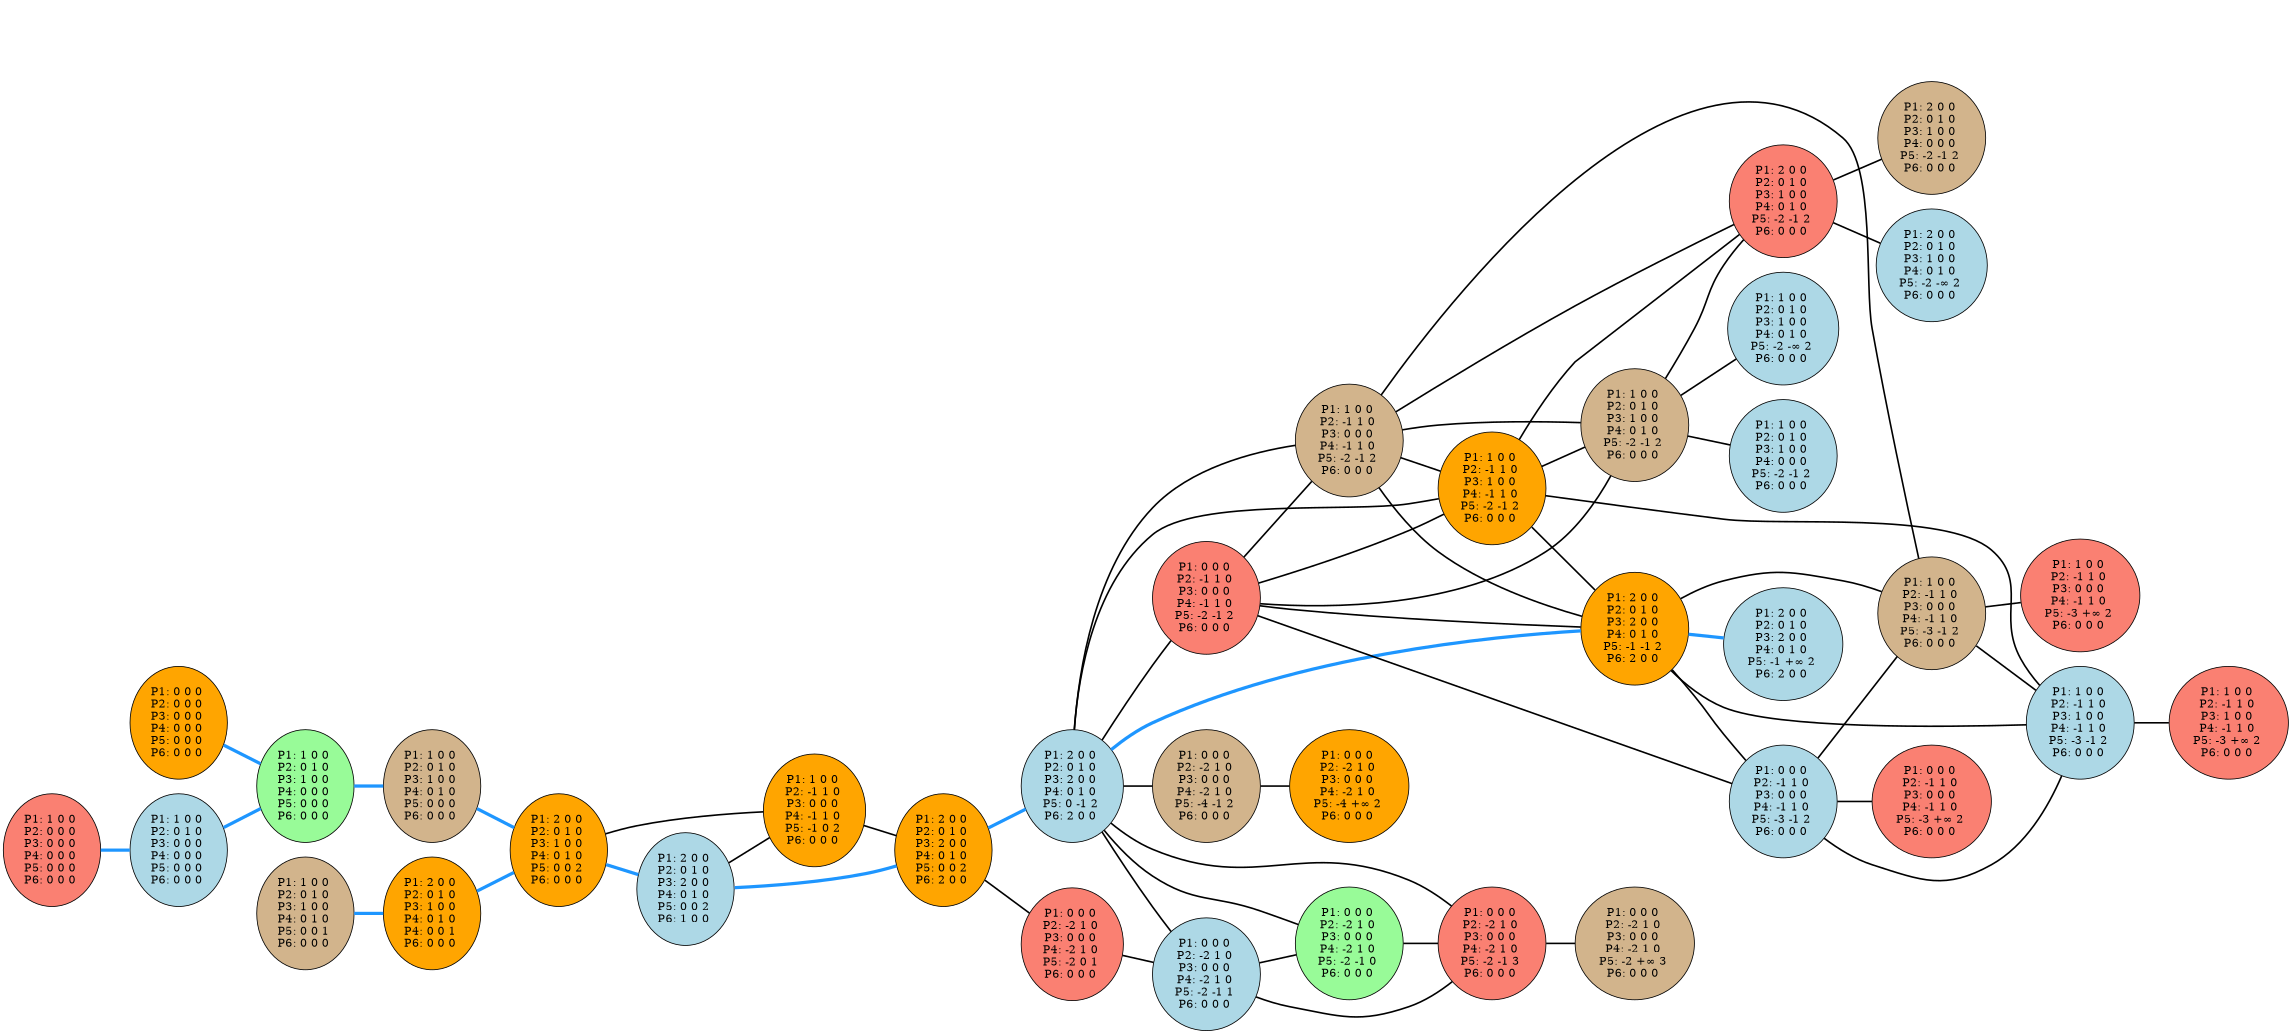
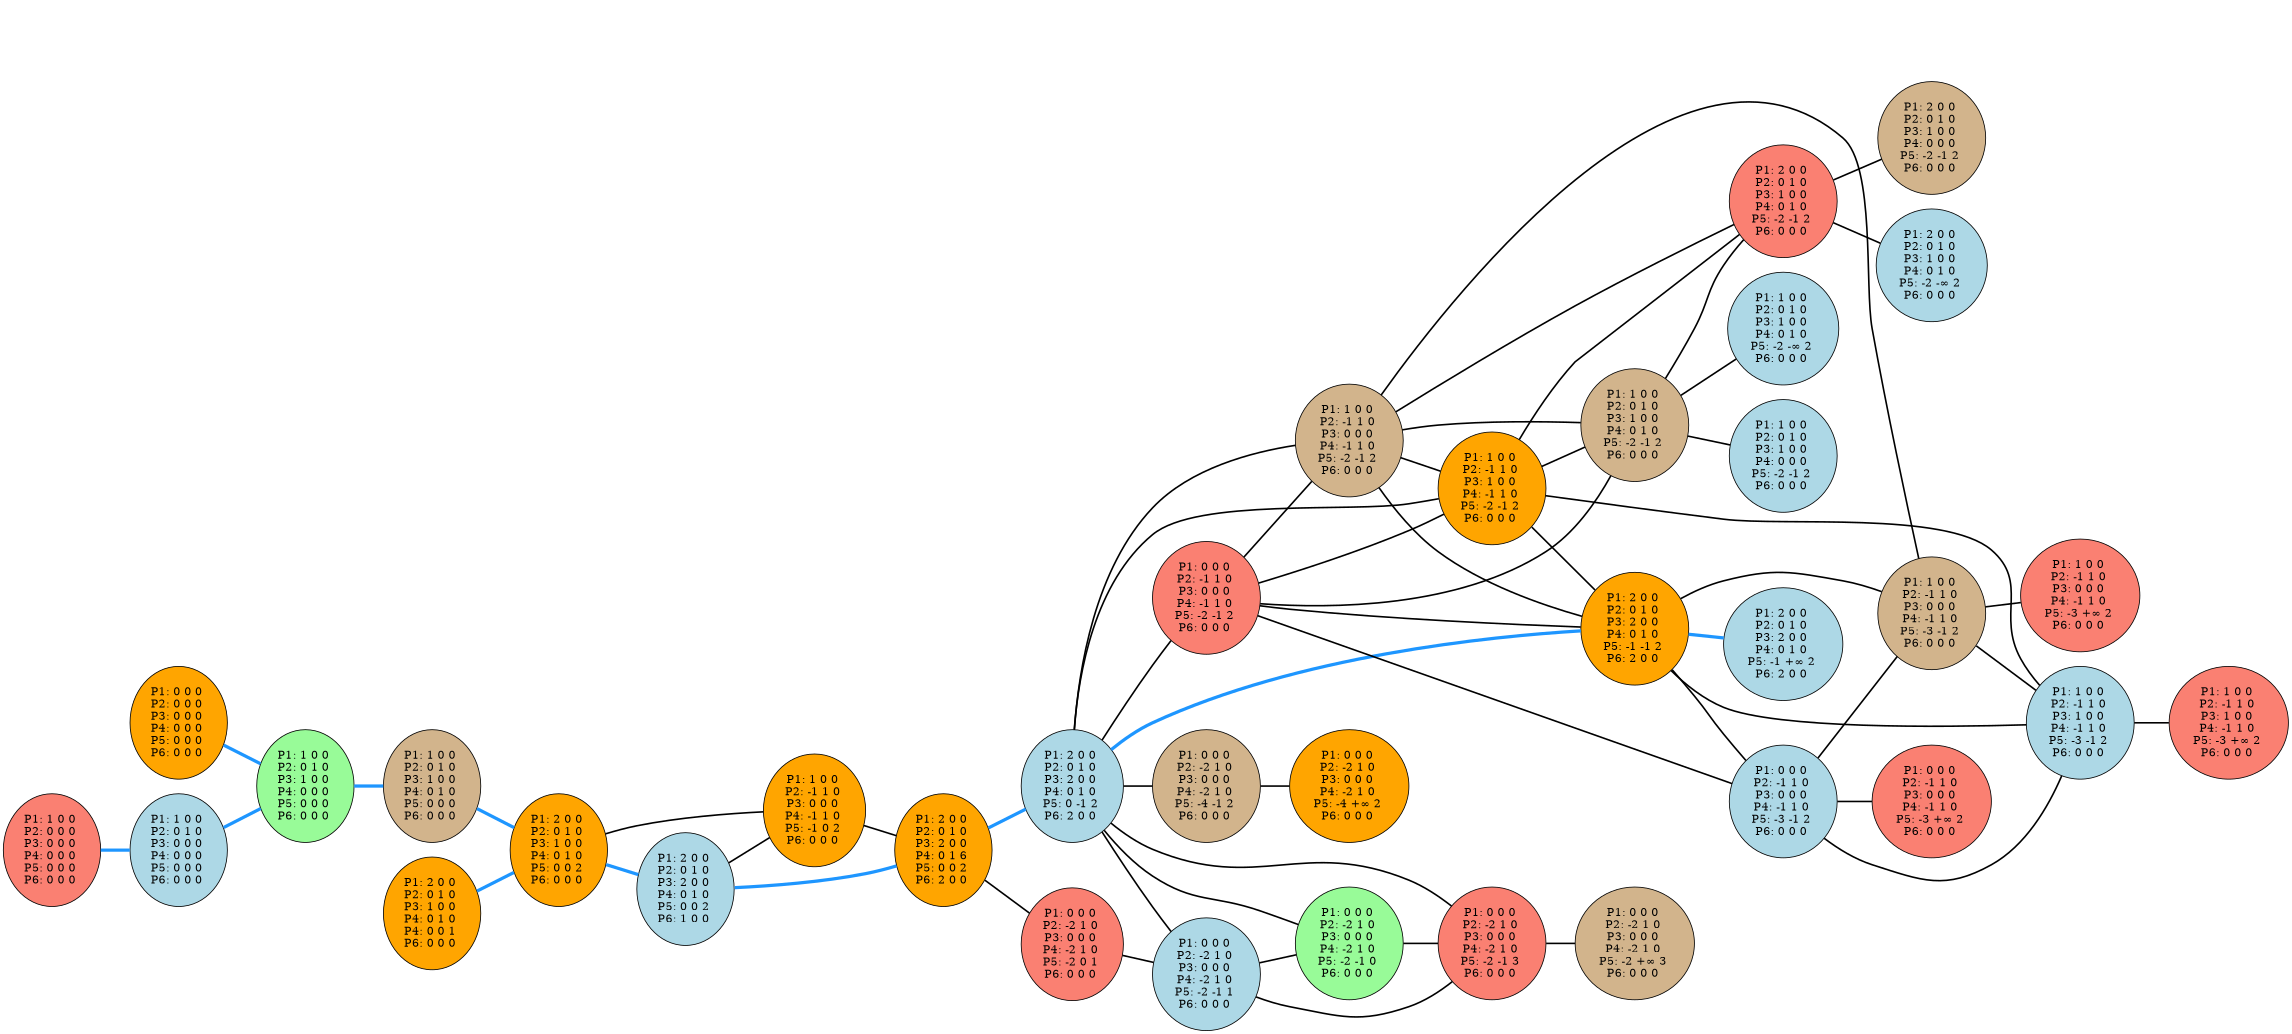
(943, 850) -> (943, 850)
(305, 913) -> none
